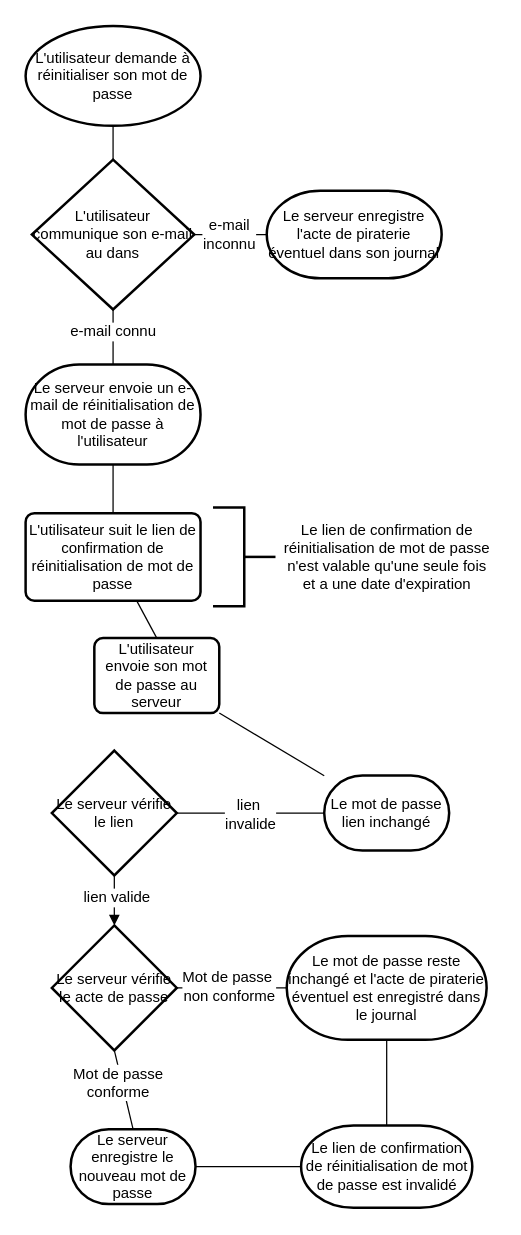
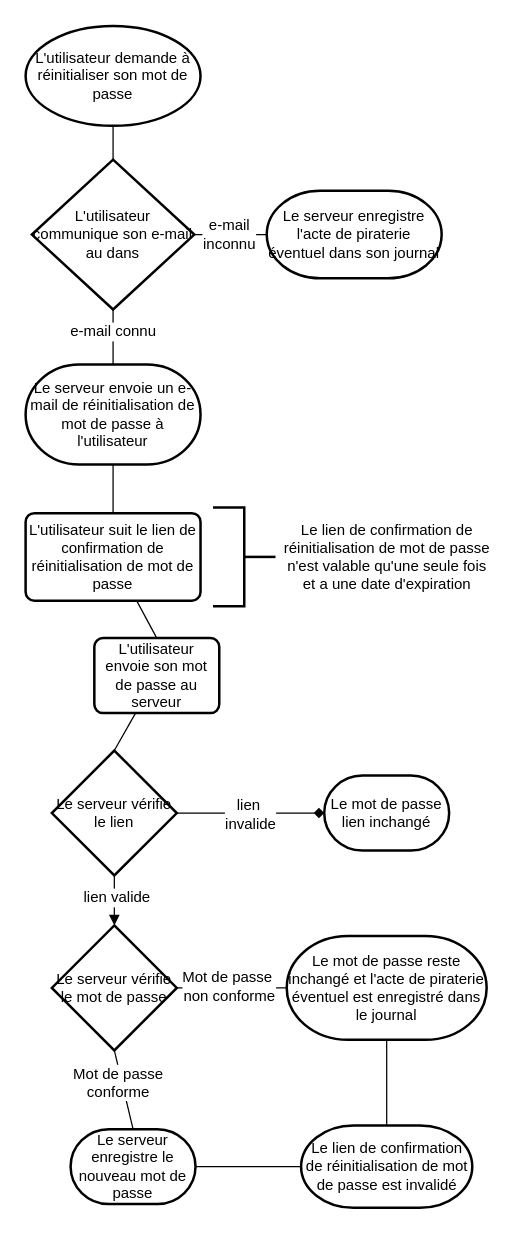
(272, 744) -> (125, 731)
(318, 813) -> (314, 813)
(114, 988) -> (114, 988)
